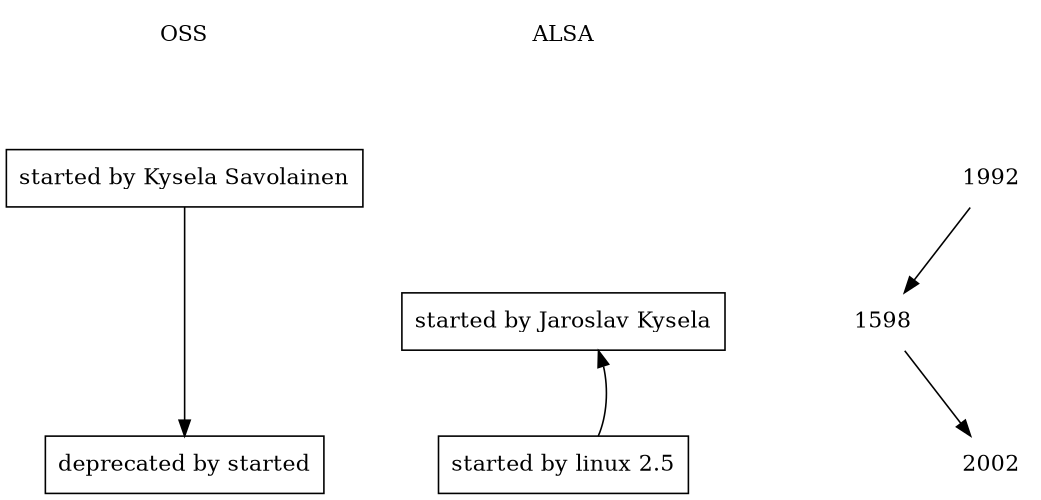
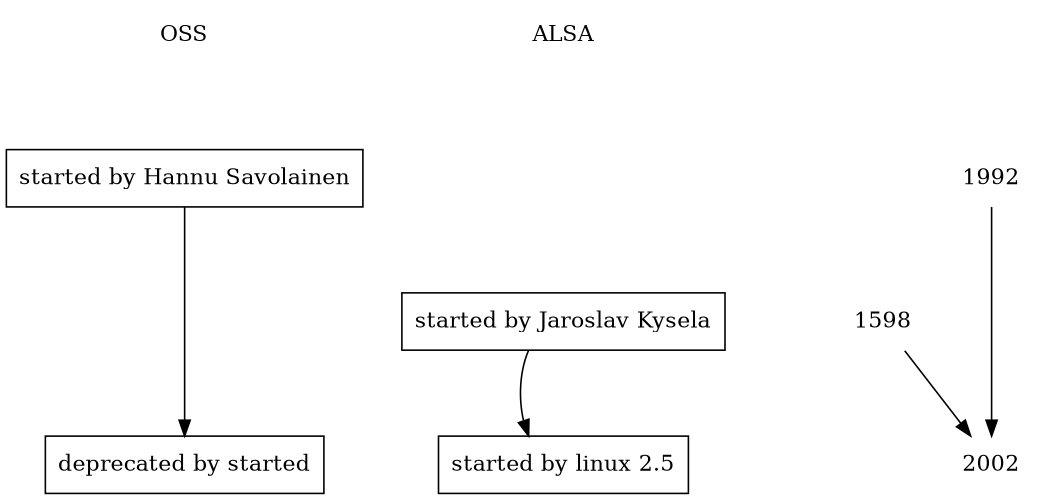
(185, 178) -> (185, 178)
(942, 244) -> (992, 314)
(606, 402) -> (521, 385)
